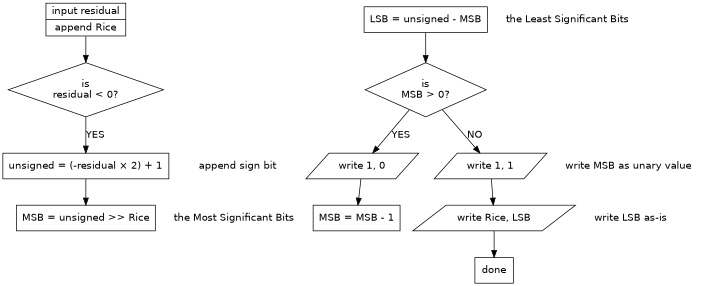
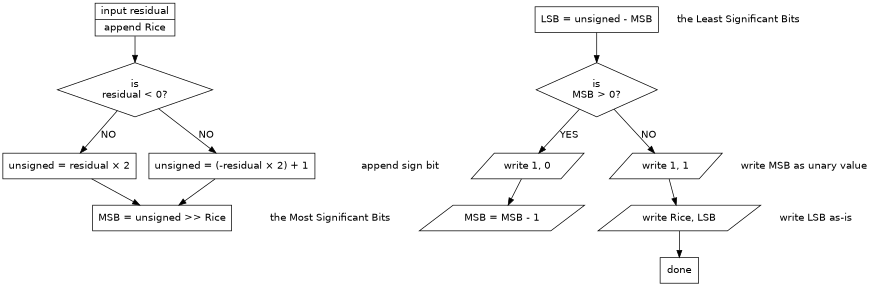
(95, 135) -> (206, 135)
none -> (69, 166)
(357, 218) -> (502, 218)
